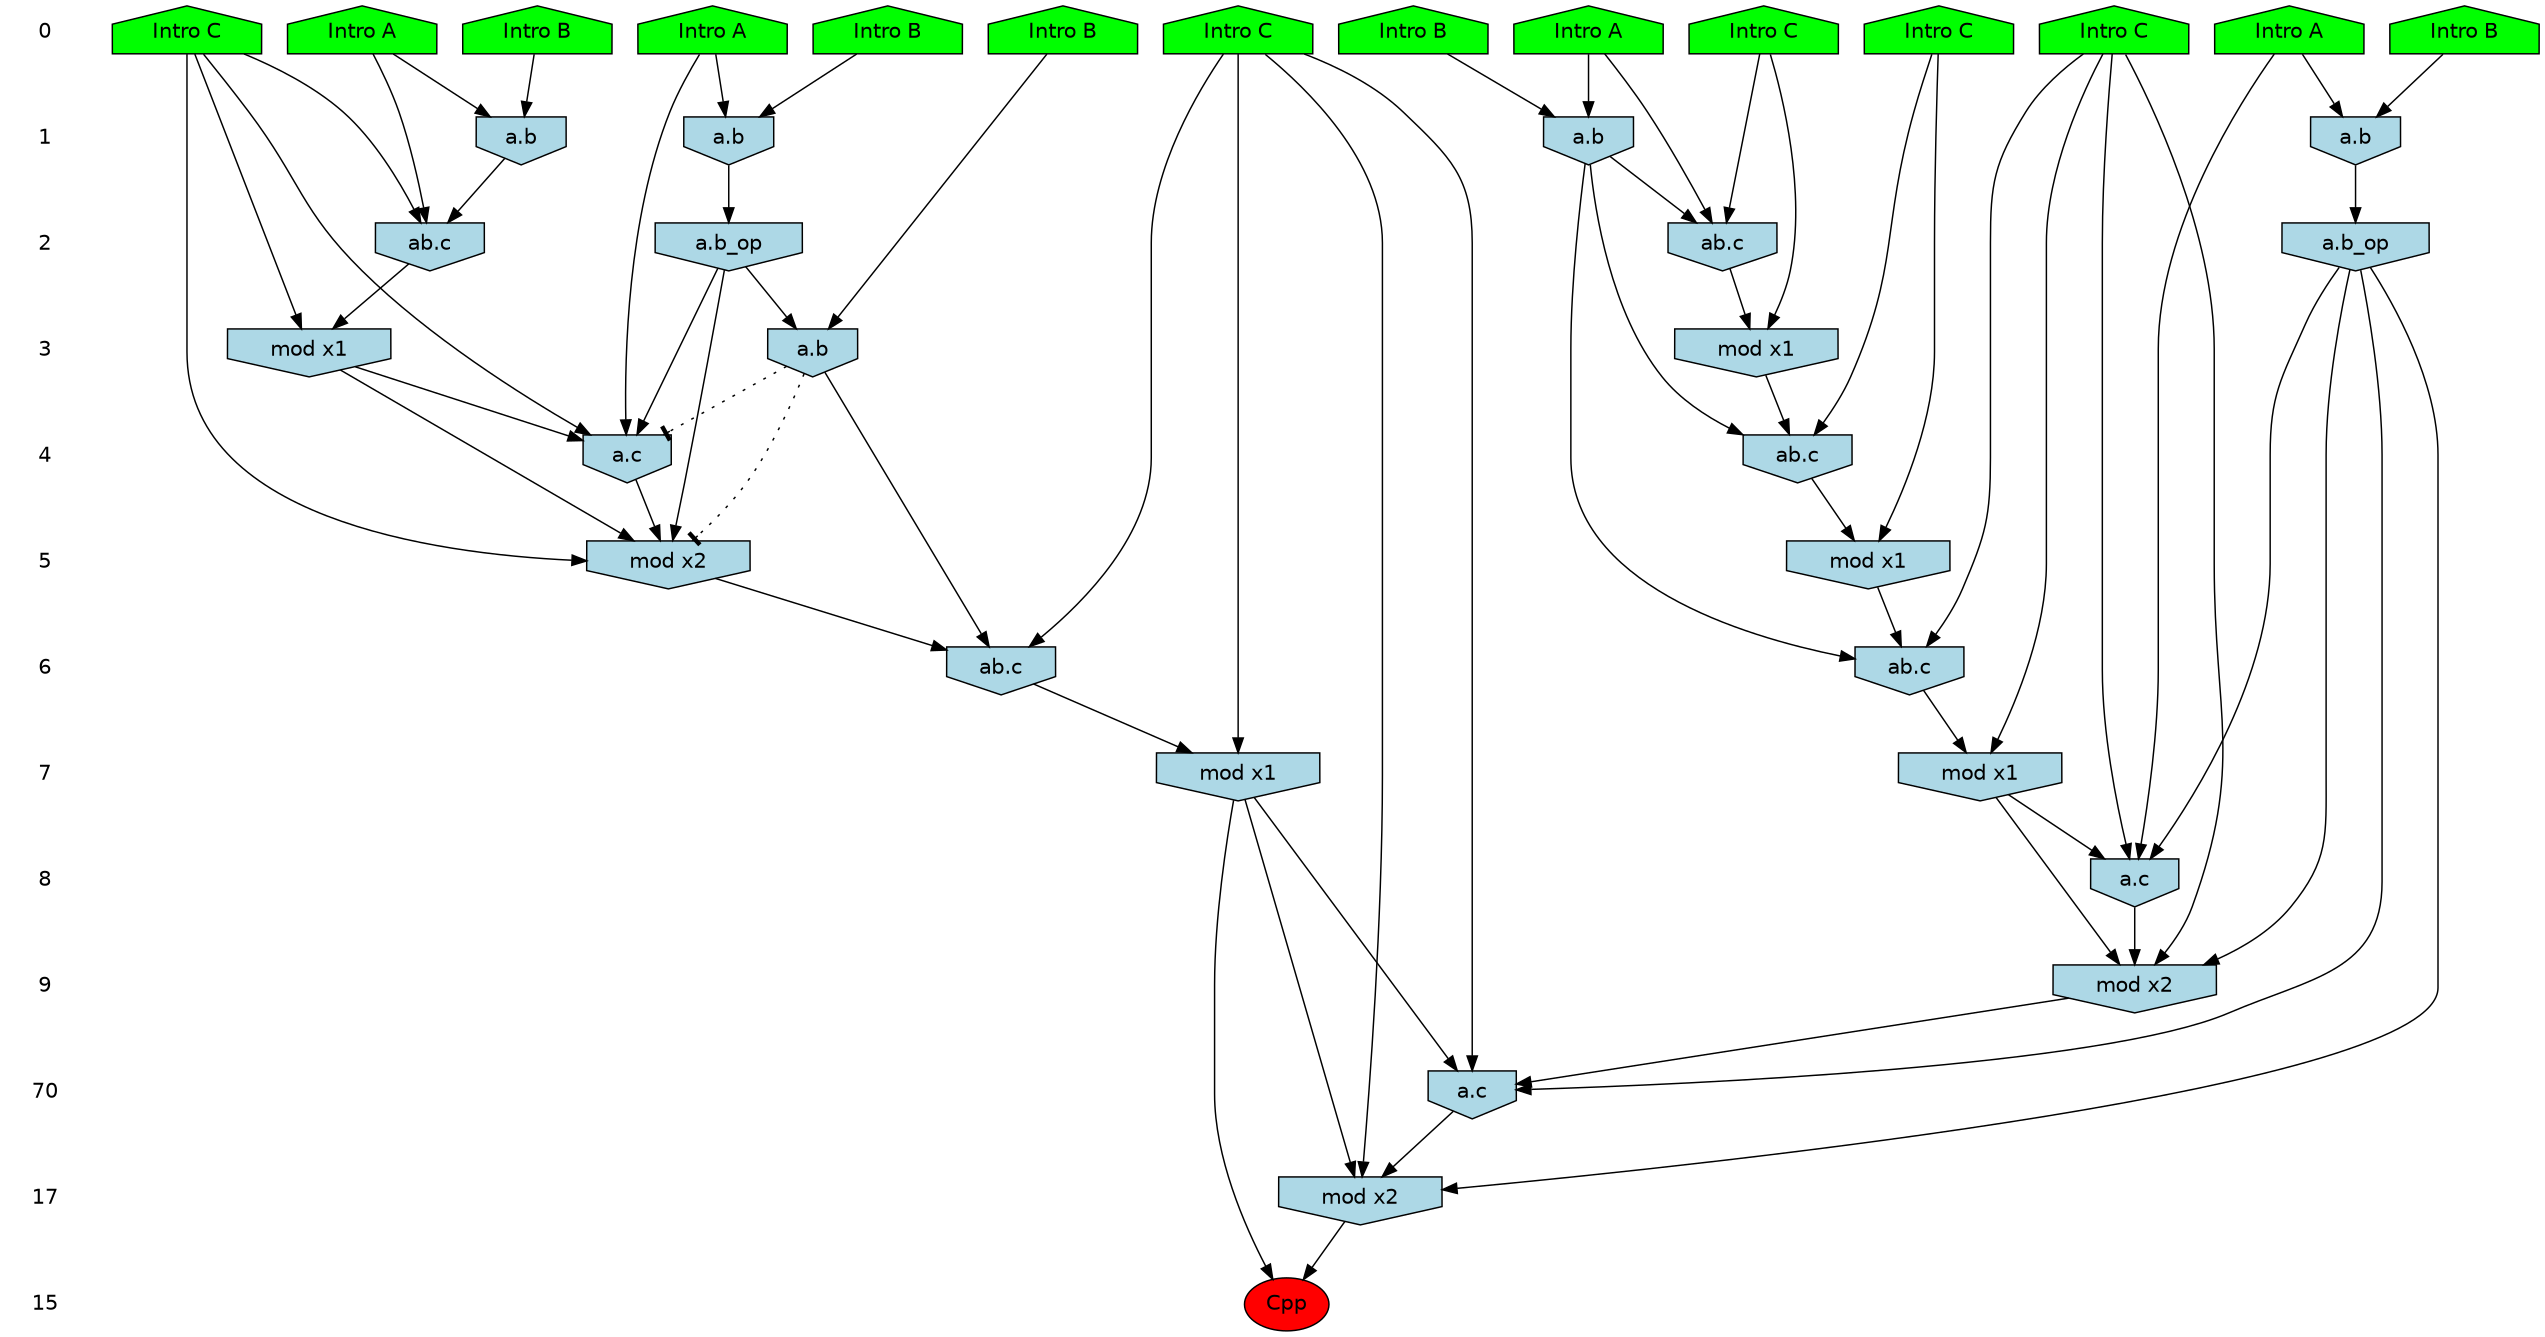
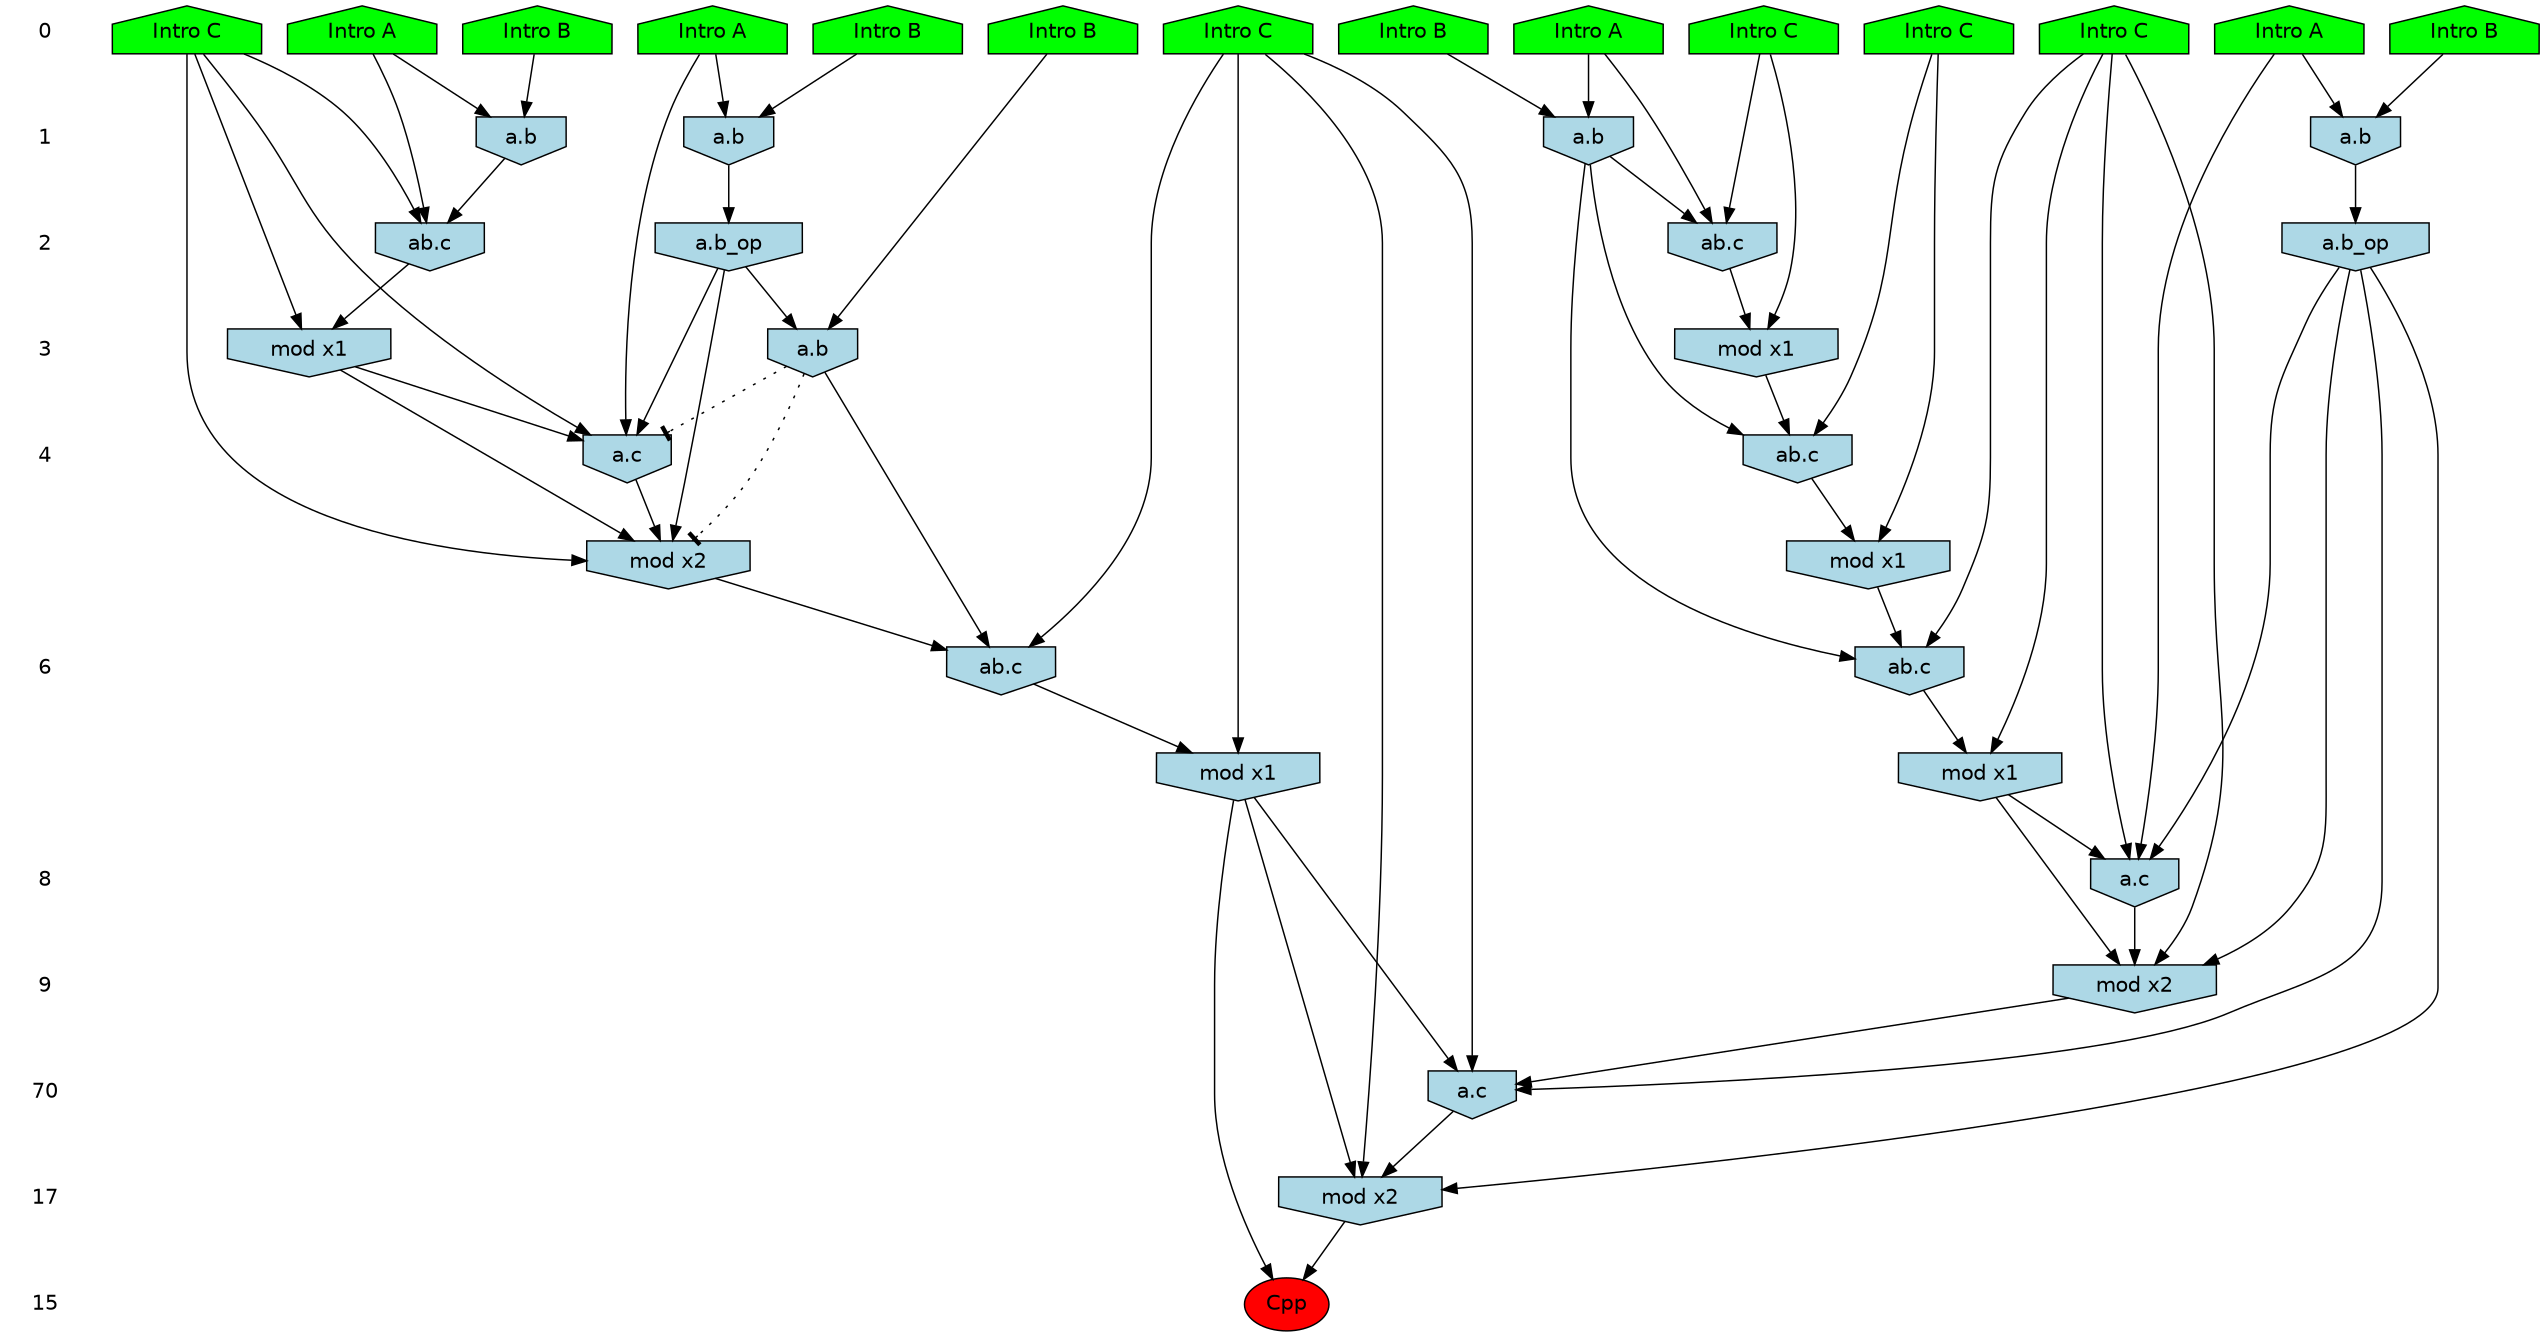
(46, 562) -> none
(46, 774) -> none
